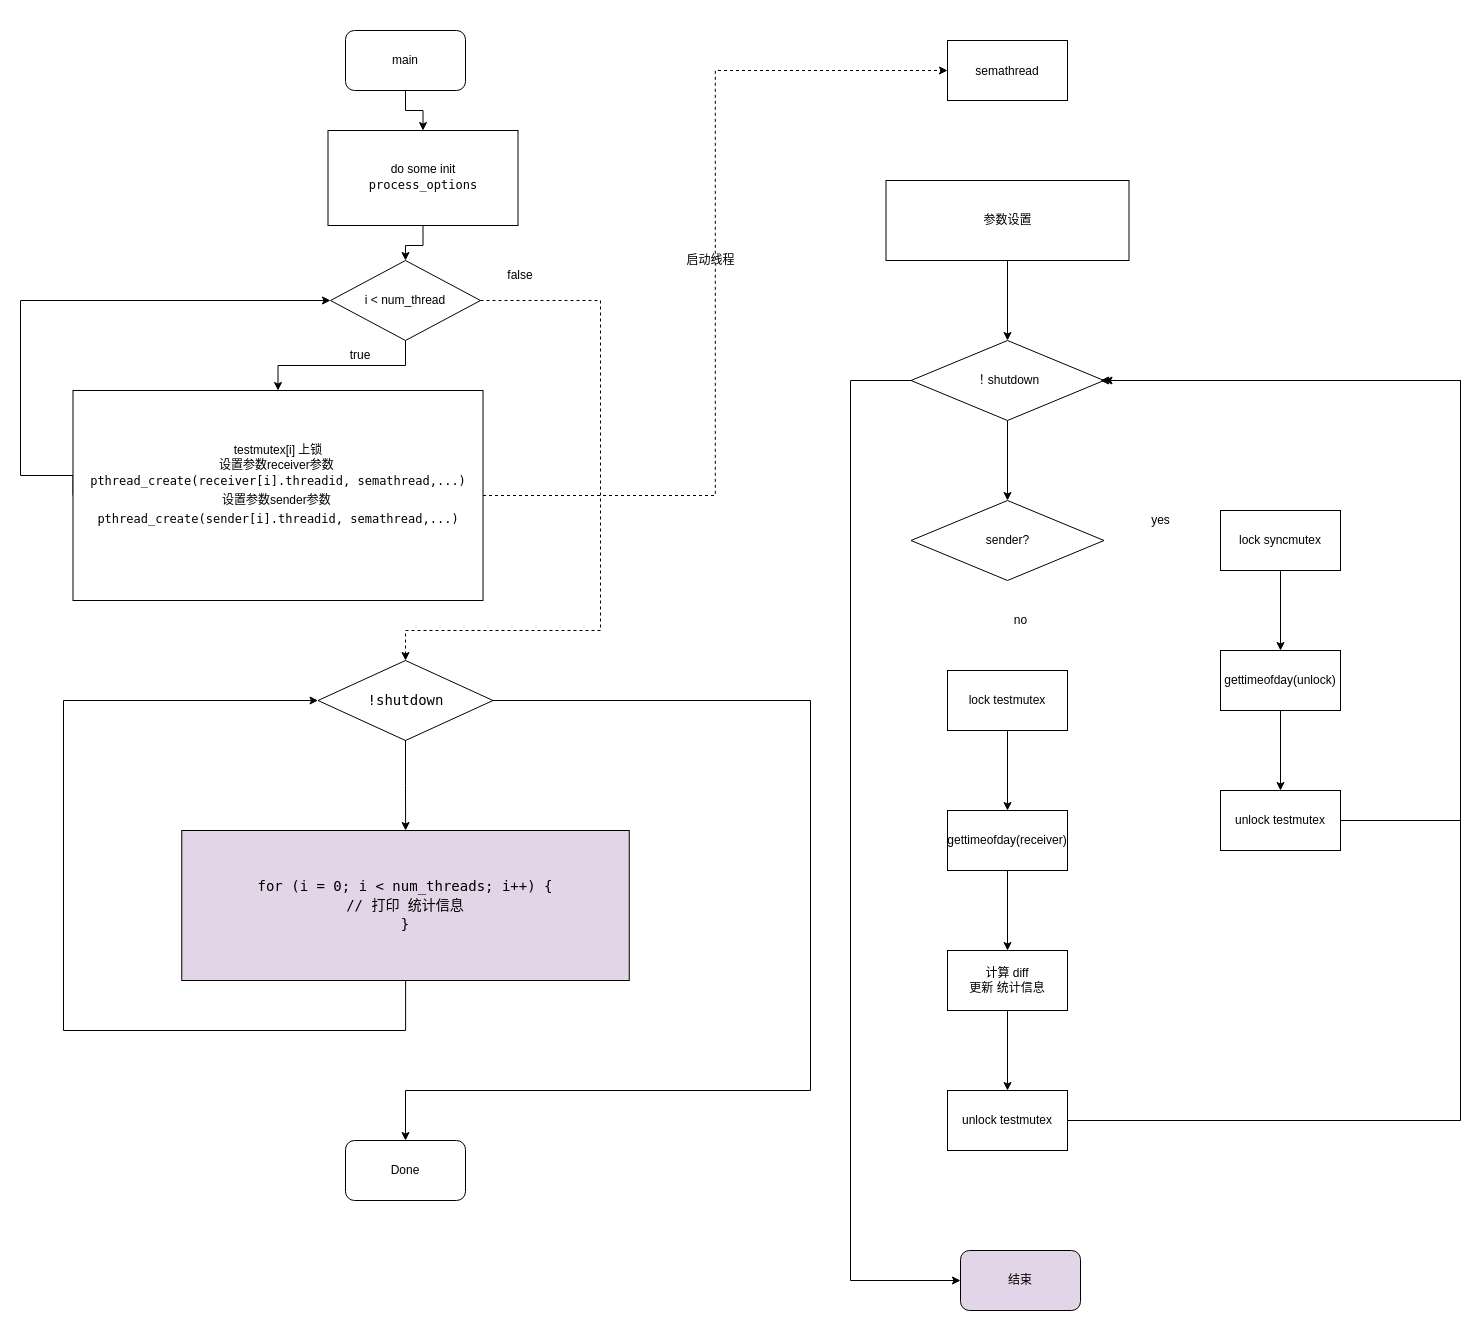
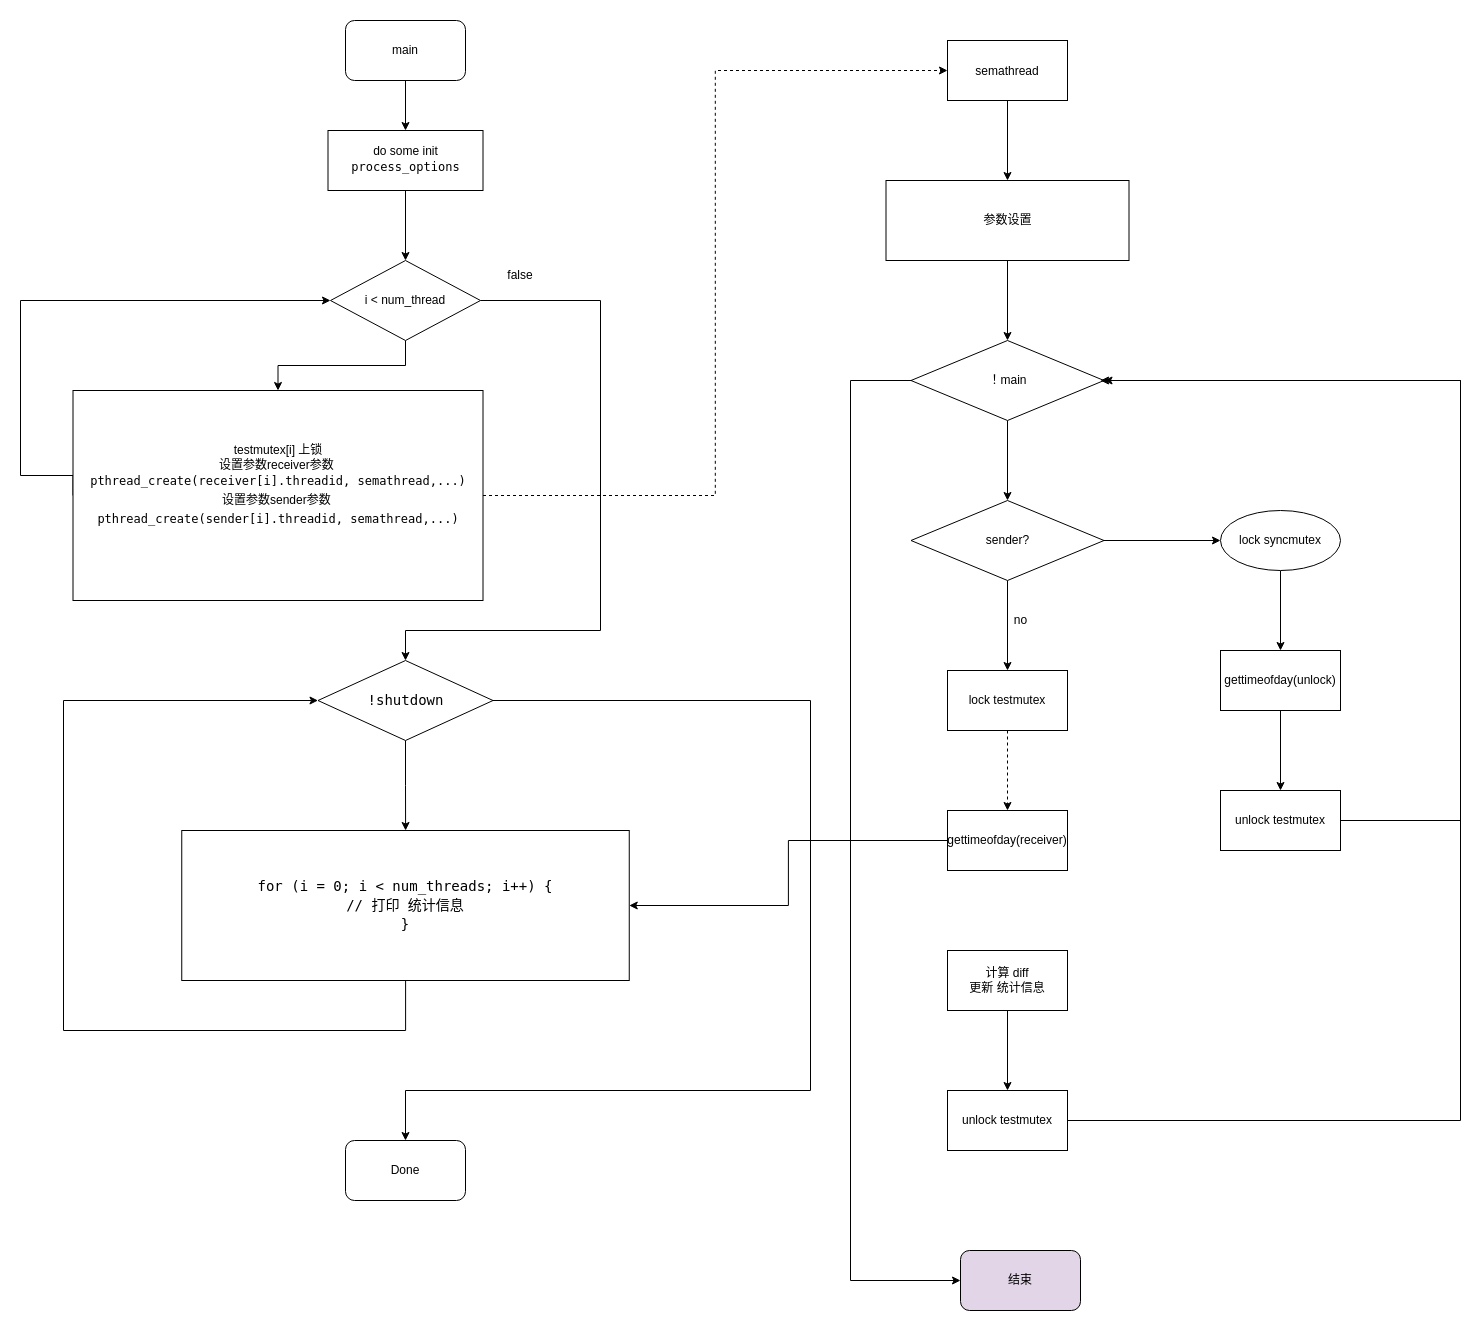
(406, 61) -> (406, 51)
none -> (1008, 137)
(423, 178) -> (406, 161)
(711, 261) -> none
(361, 356) -> none
(1008, 381) -> (1008, 381)
(601, 515) -> (601, 515)
(1161, 521) -> none
none -> (1159, 541)
(1281, 541) -> (1281, 541)
none -> (1008, 622)
(1008, 768) -> (1008, 768)
(406, 906) -> (406, 906)
(1008, 907) -> (788, 870)
